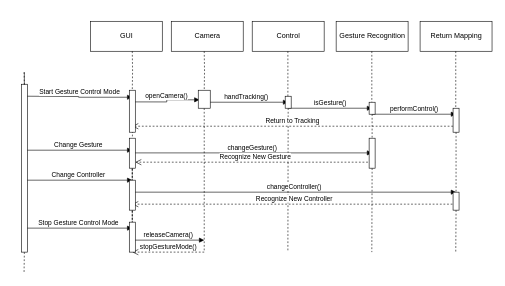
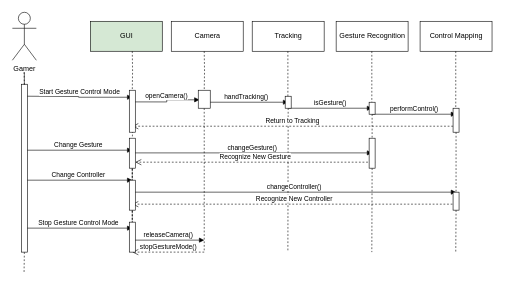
none -> (24, 36)
(126, 36) -> (126, 36)
(289, 36) -> (289, 36)
(457, 36) -> (457, 36)
